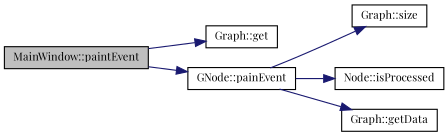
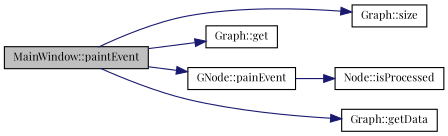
(313, 50) -> (217, 12)
(310, 98) -> (213, 105)
